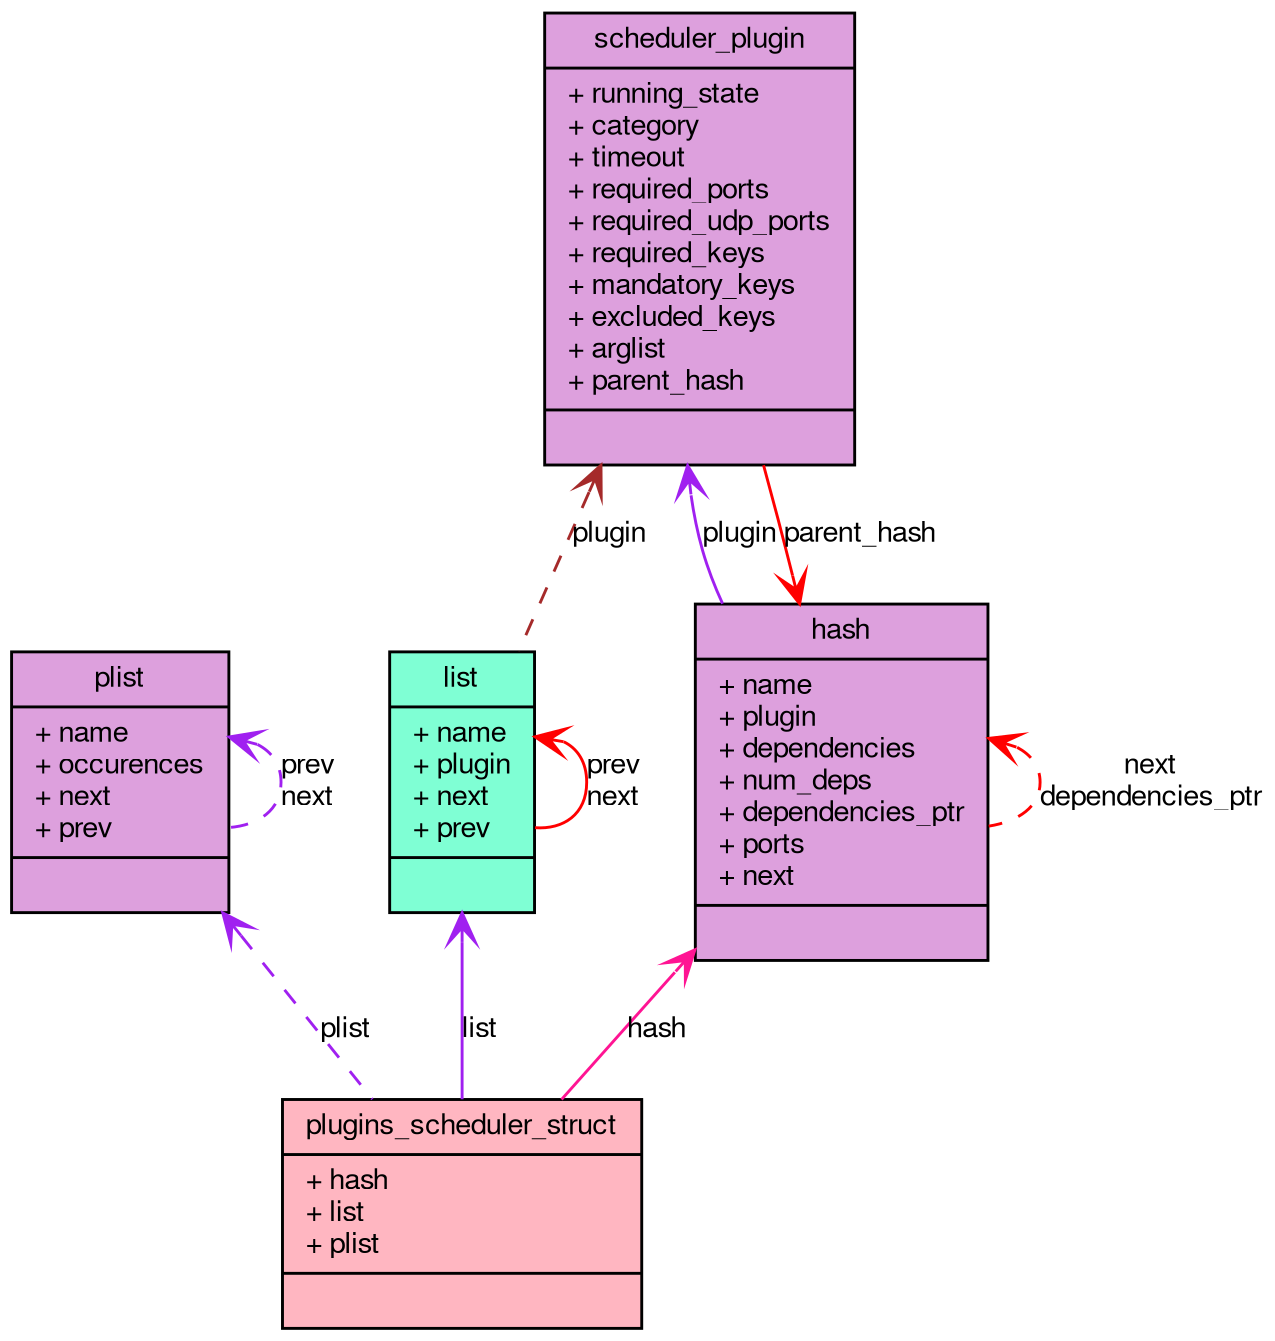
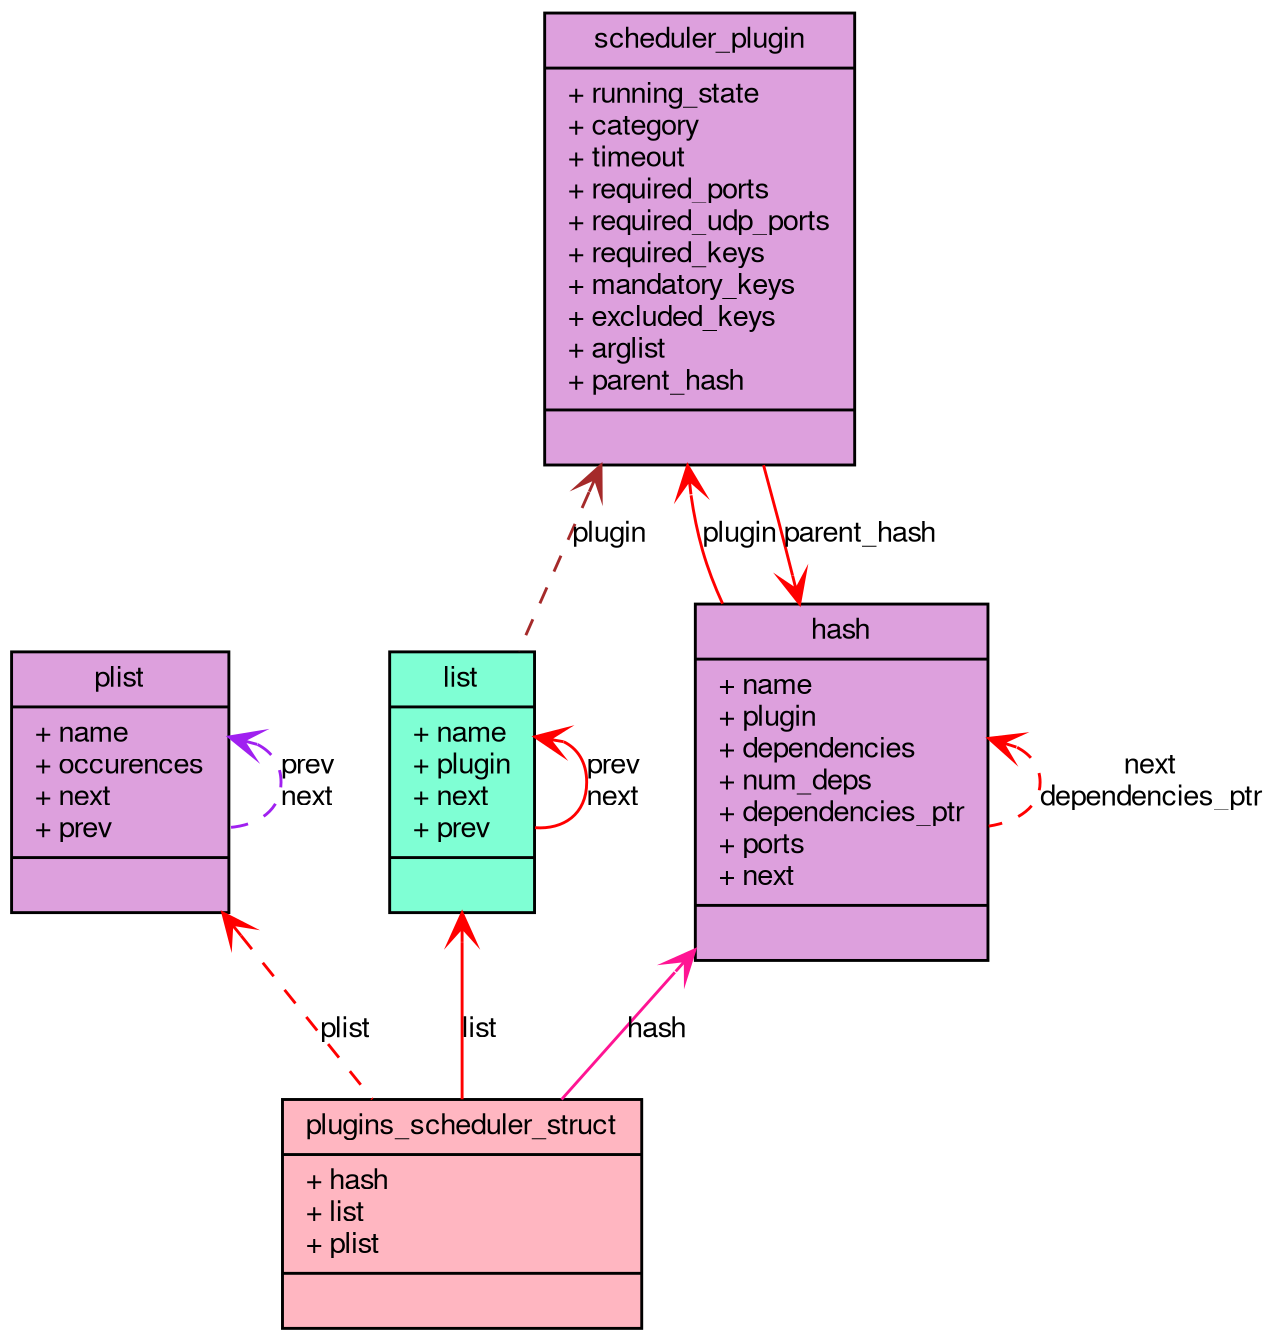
(703, 551) -> (703, 551)
(307, 1017) -> (307, 1017)
(462, 1021) -> (462, 1021)
